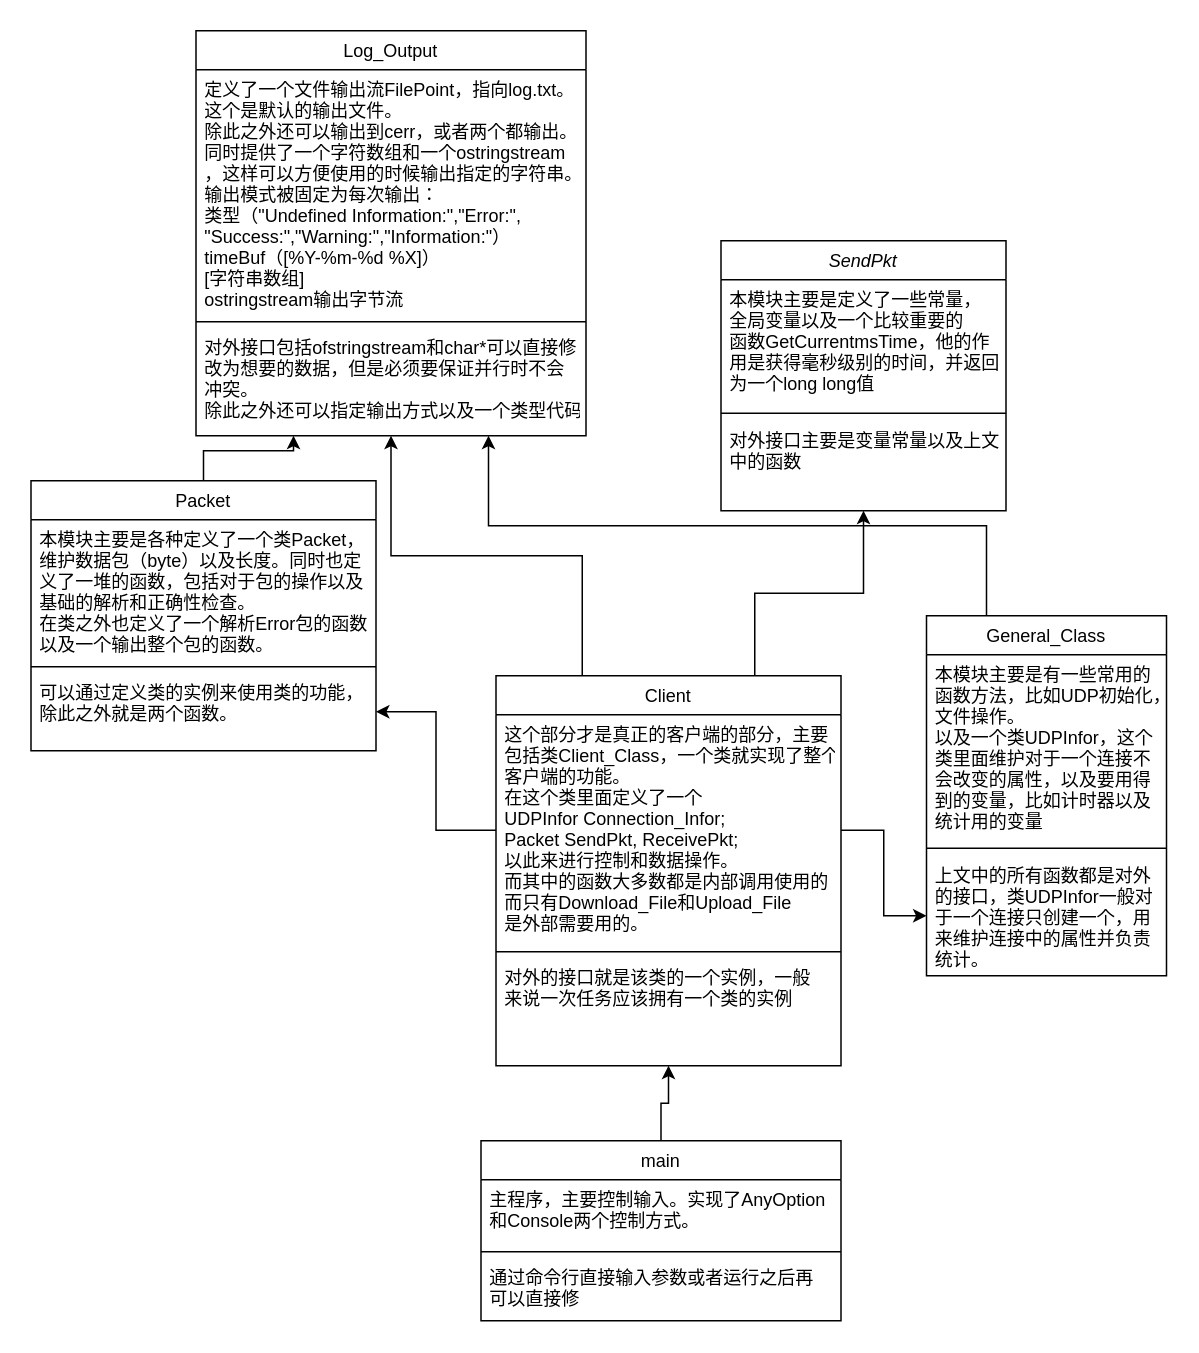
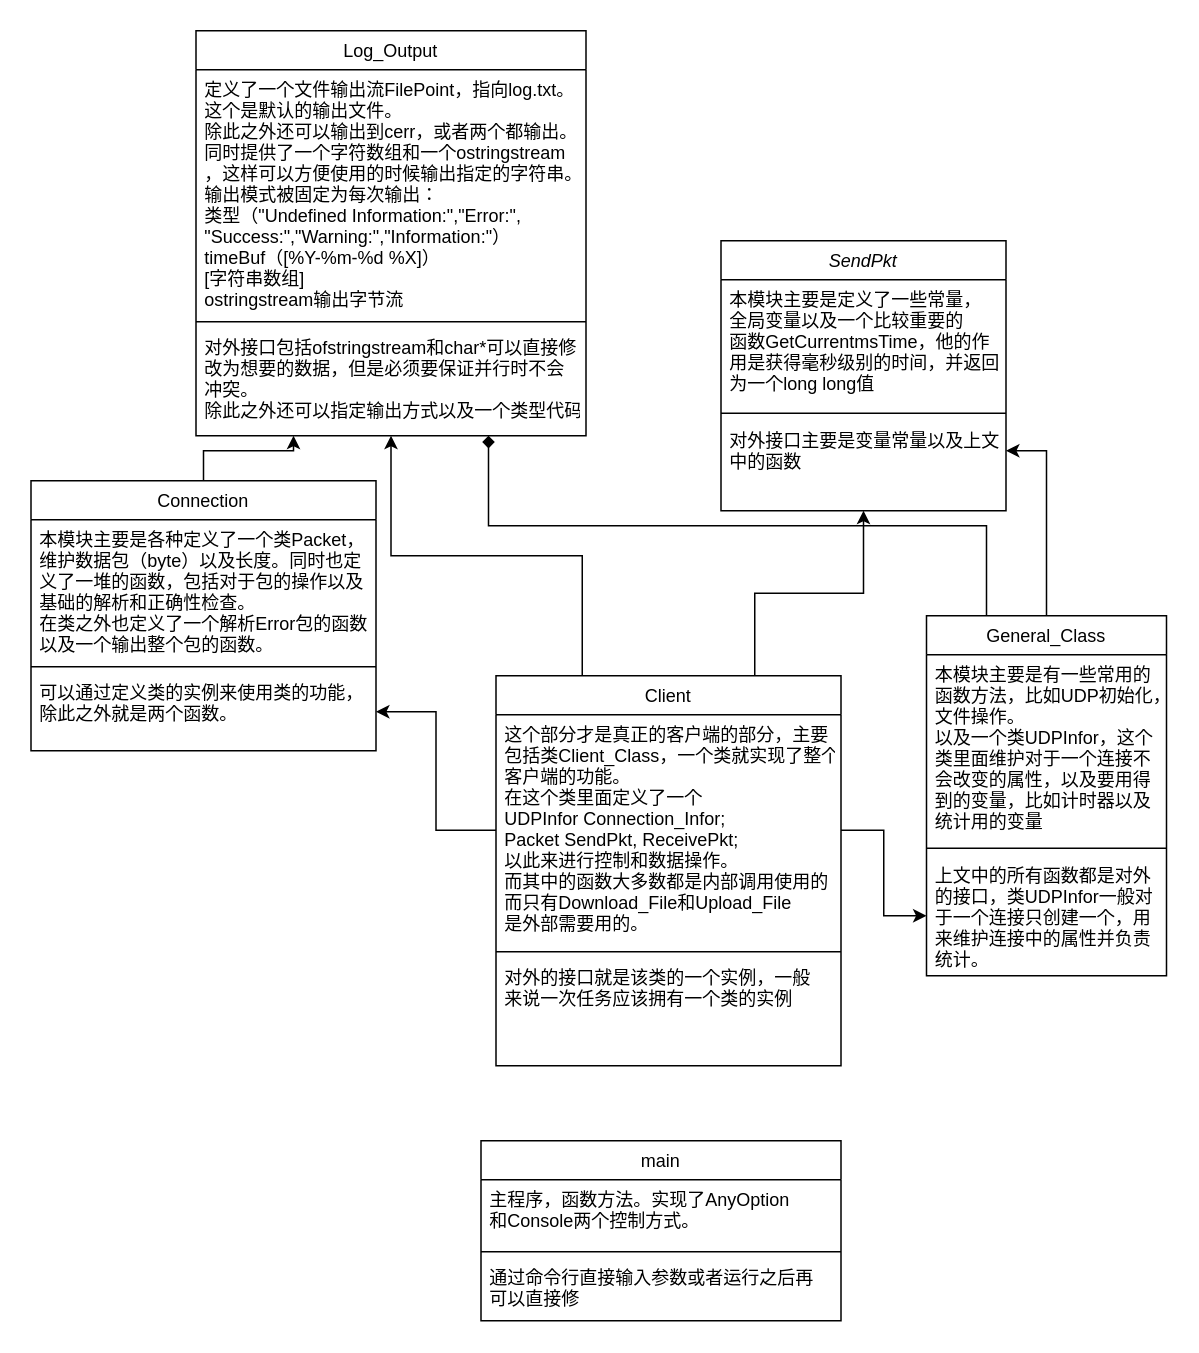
(488, 447) -> (488, 448)
(203, 501) -> (203, 501)
none -> (1046, 519)
(661, 1105) -> none
(658, 1200) -> (640, 1200)
